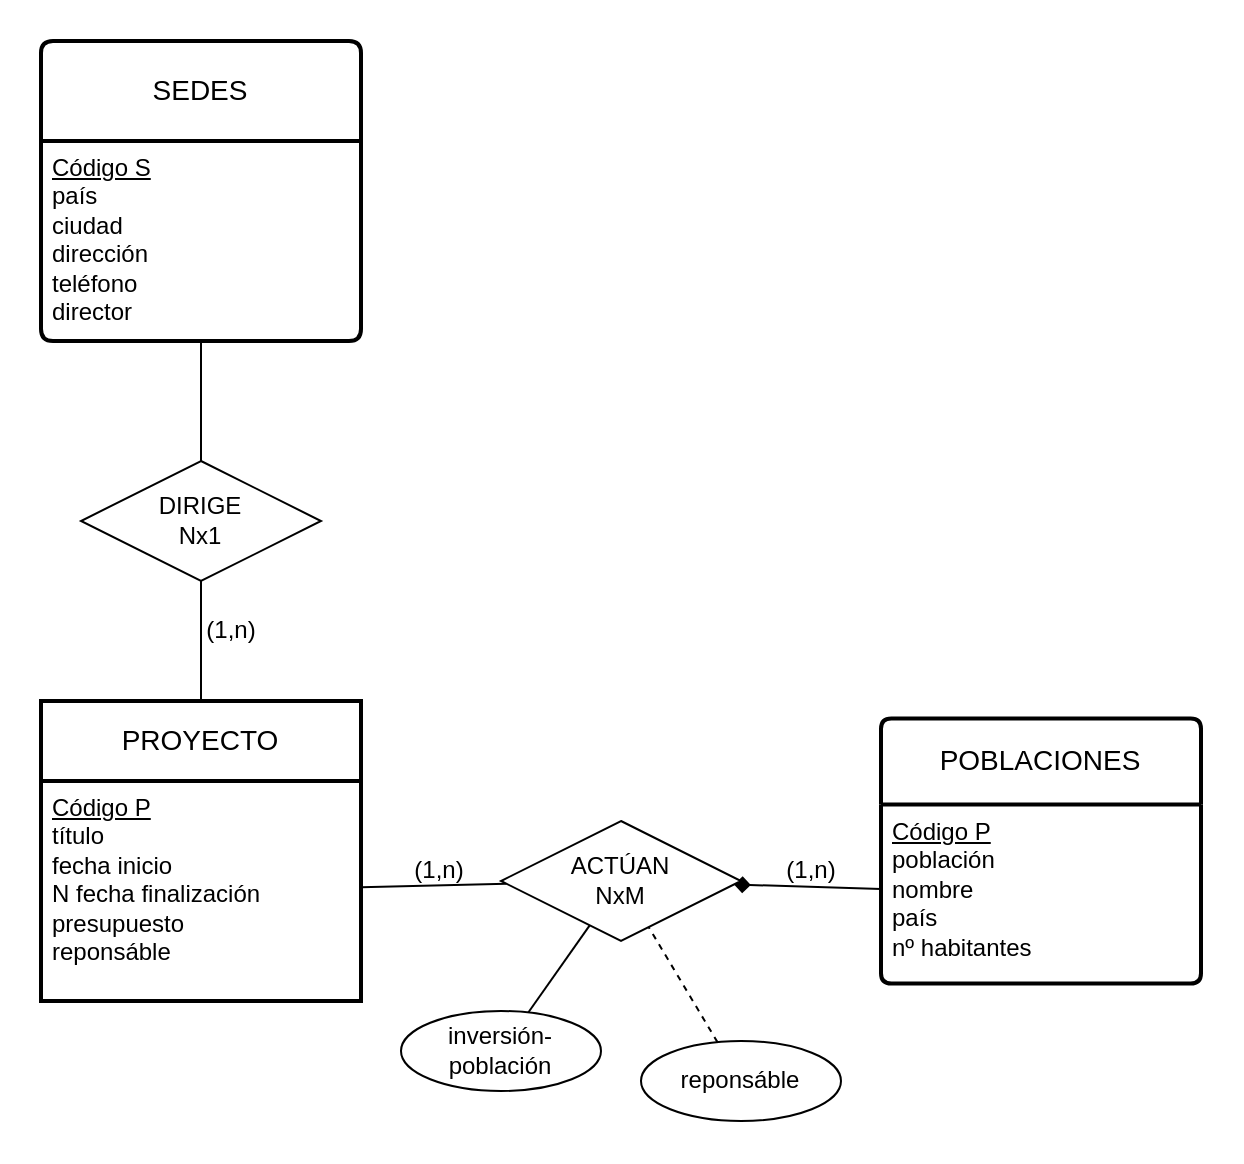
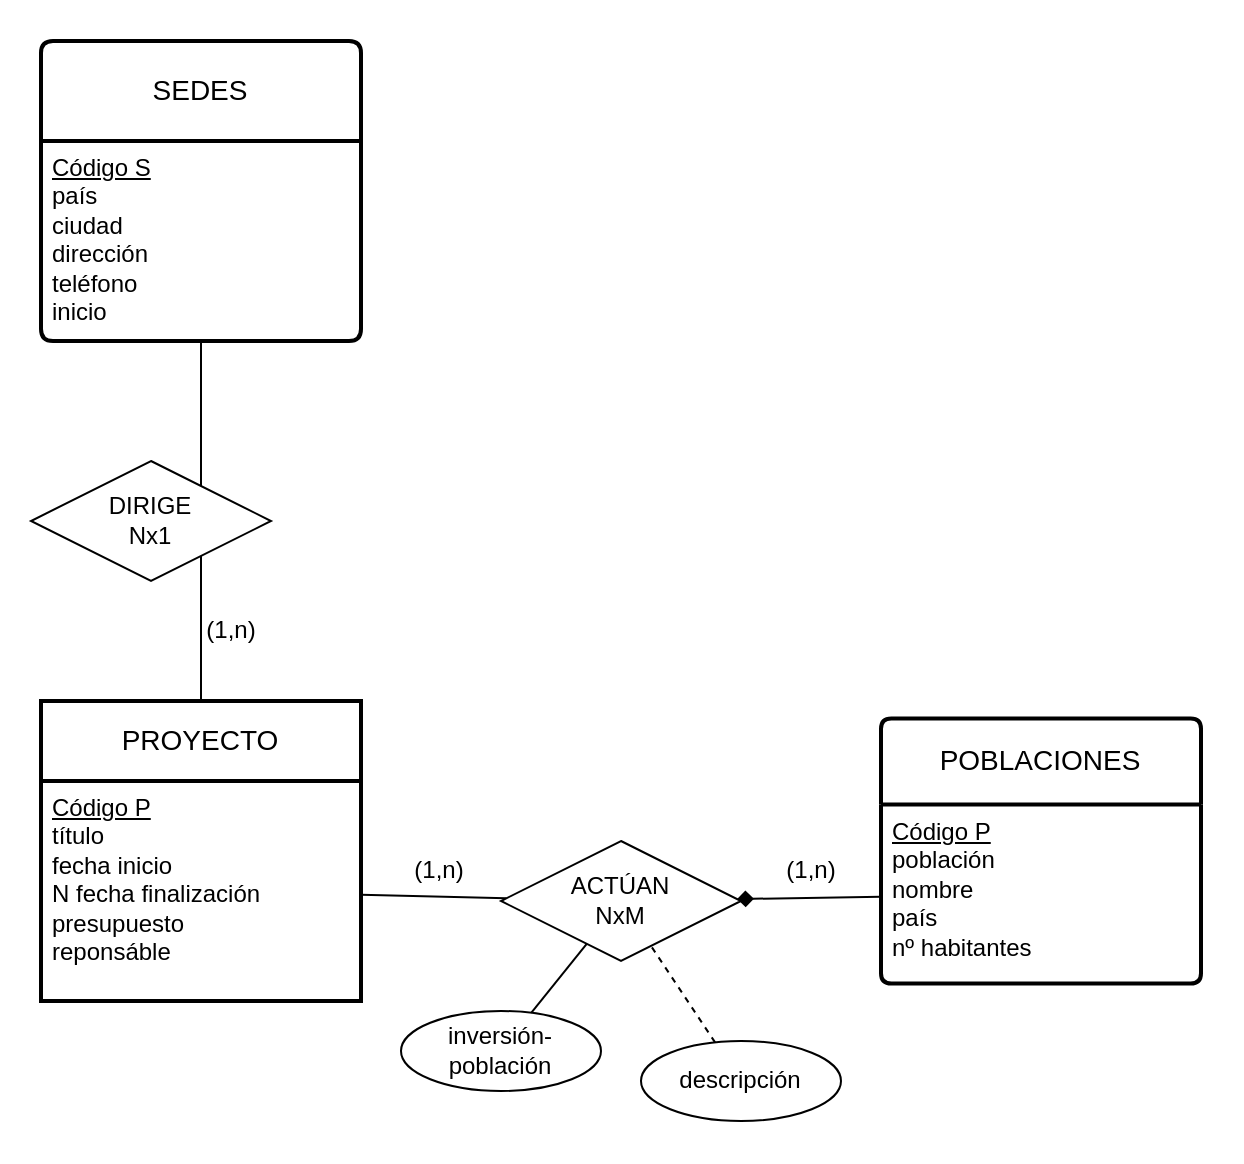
(107, 241) -> (107, 241)
(201, 521) -> (151, 521)
(621, 881) -> (621, 901)
(741, 1081) -> (741, 1081)
